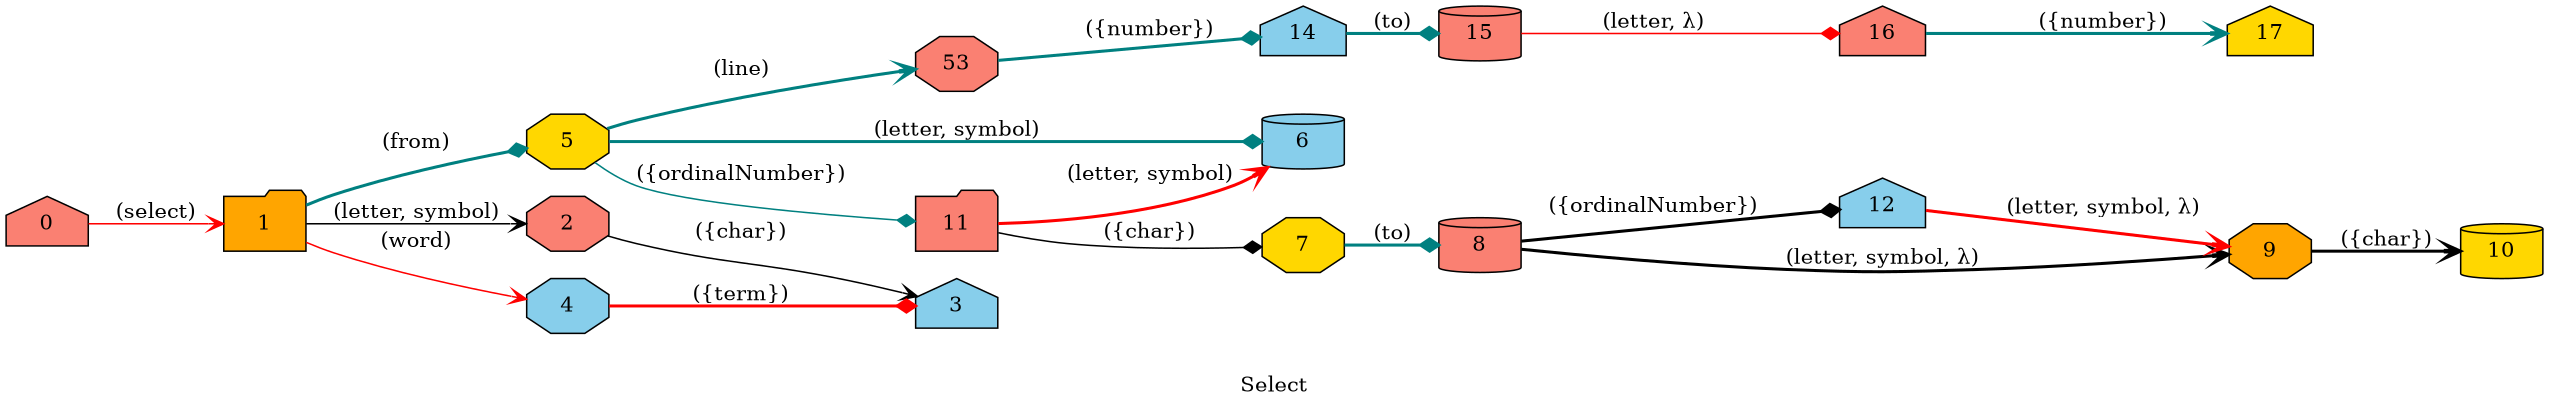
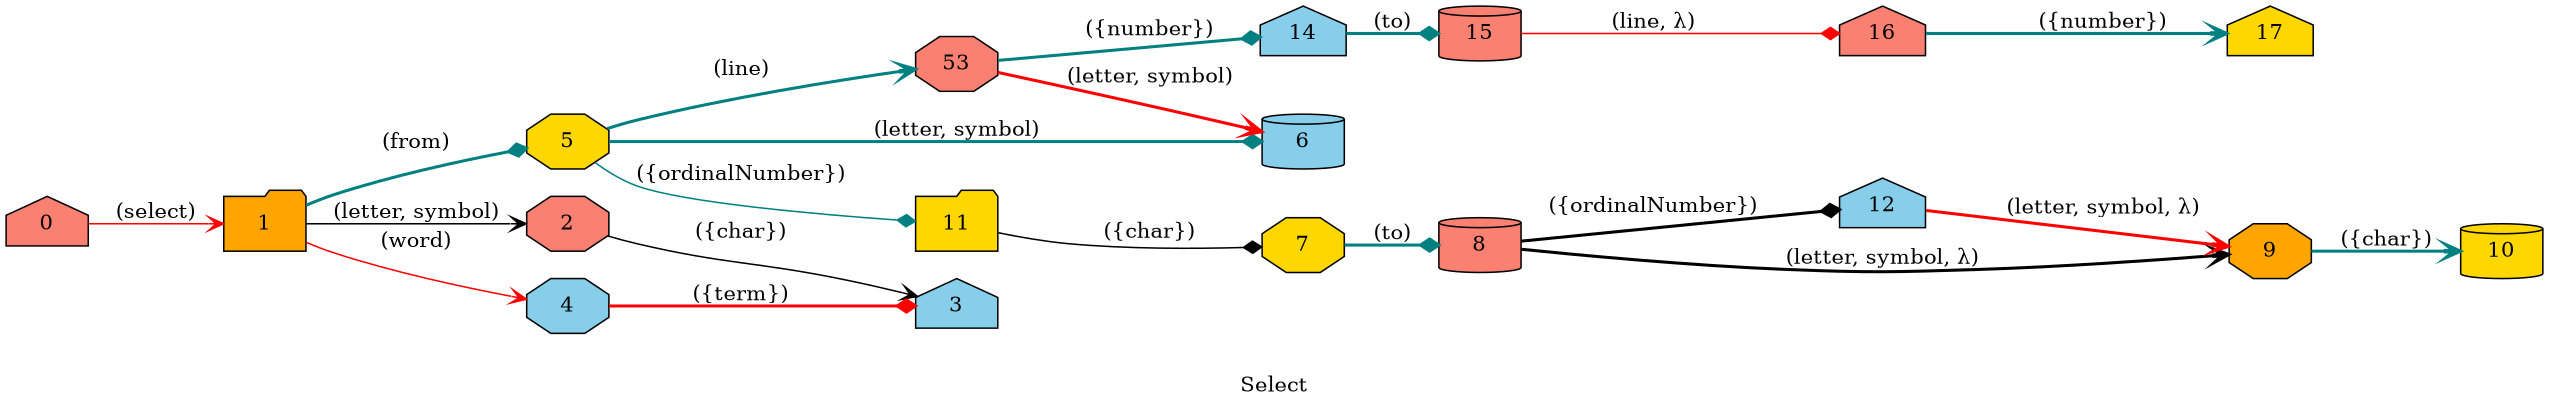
(1653, 22) -> (1653, 22)
(1129, 212) -> (1123, 100)
(957, 224) -> (957, 224)
(2378, 251) -> (2378, 251)
